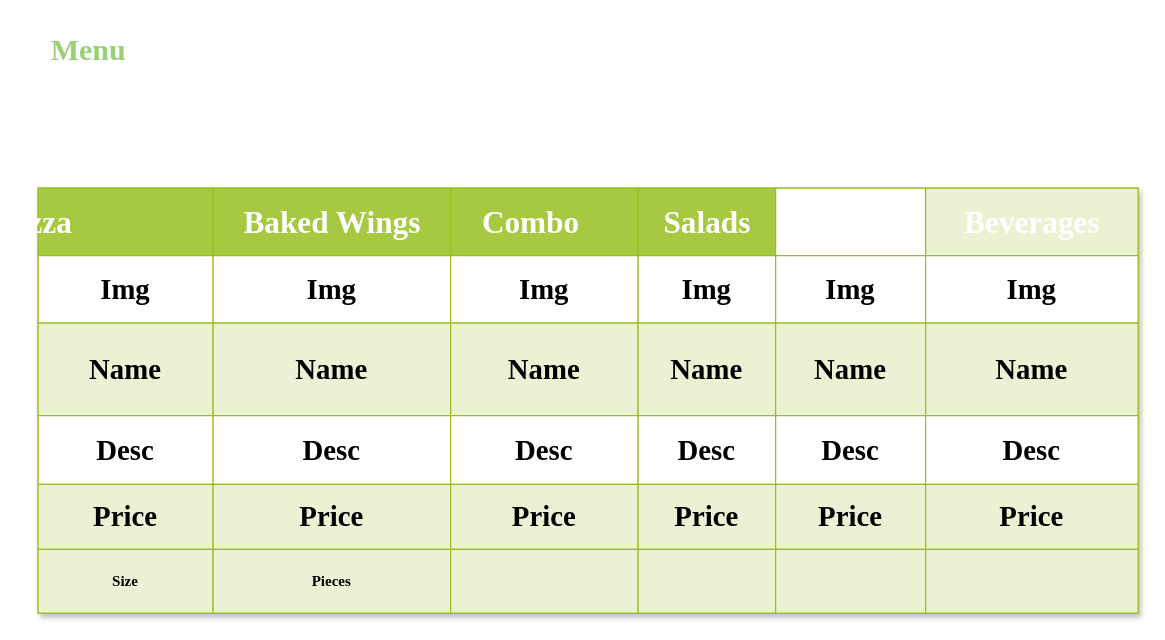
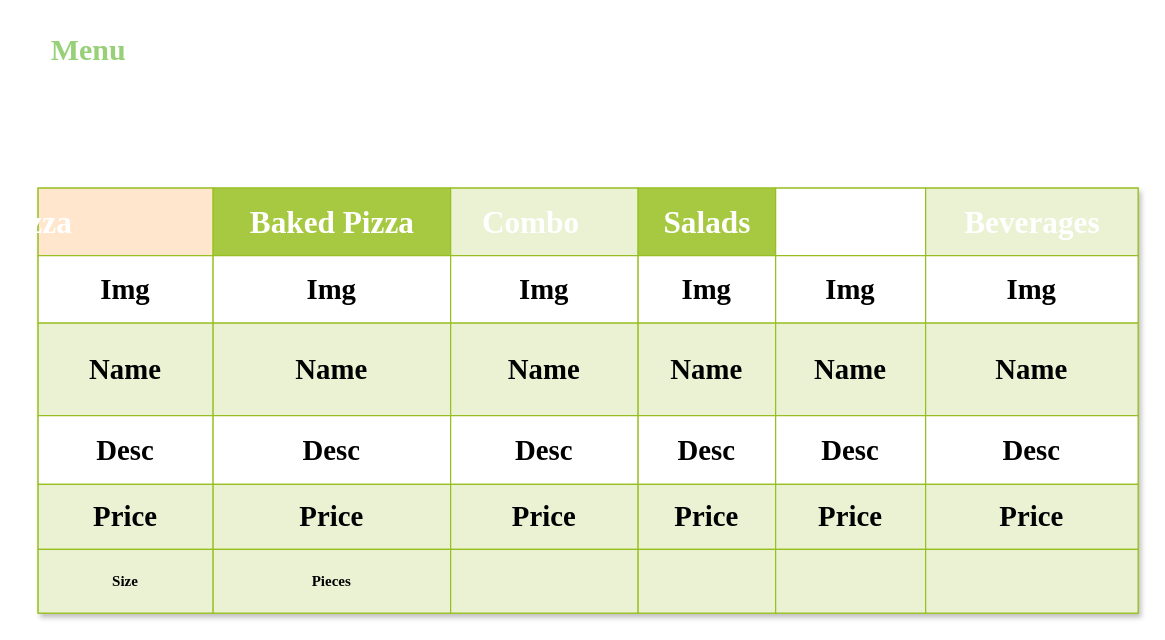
(126, 222) -> (126, 222)
(333, 222) -> (333, 222)
(544, 222) -> (544, 222)
